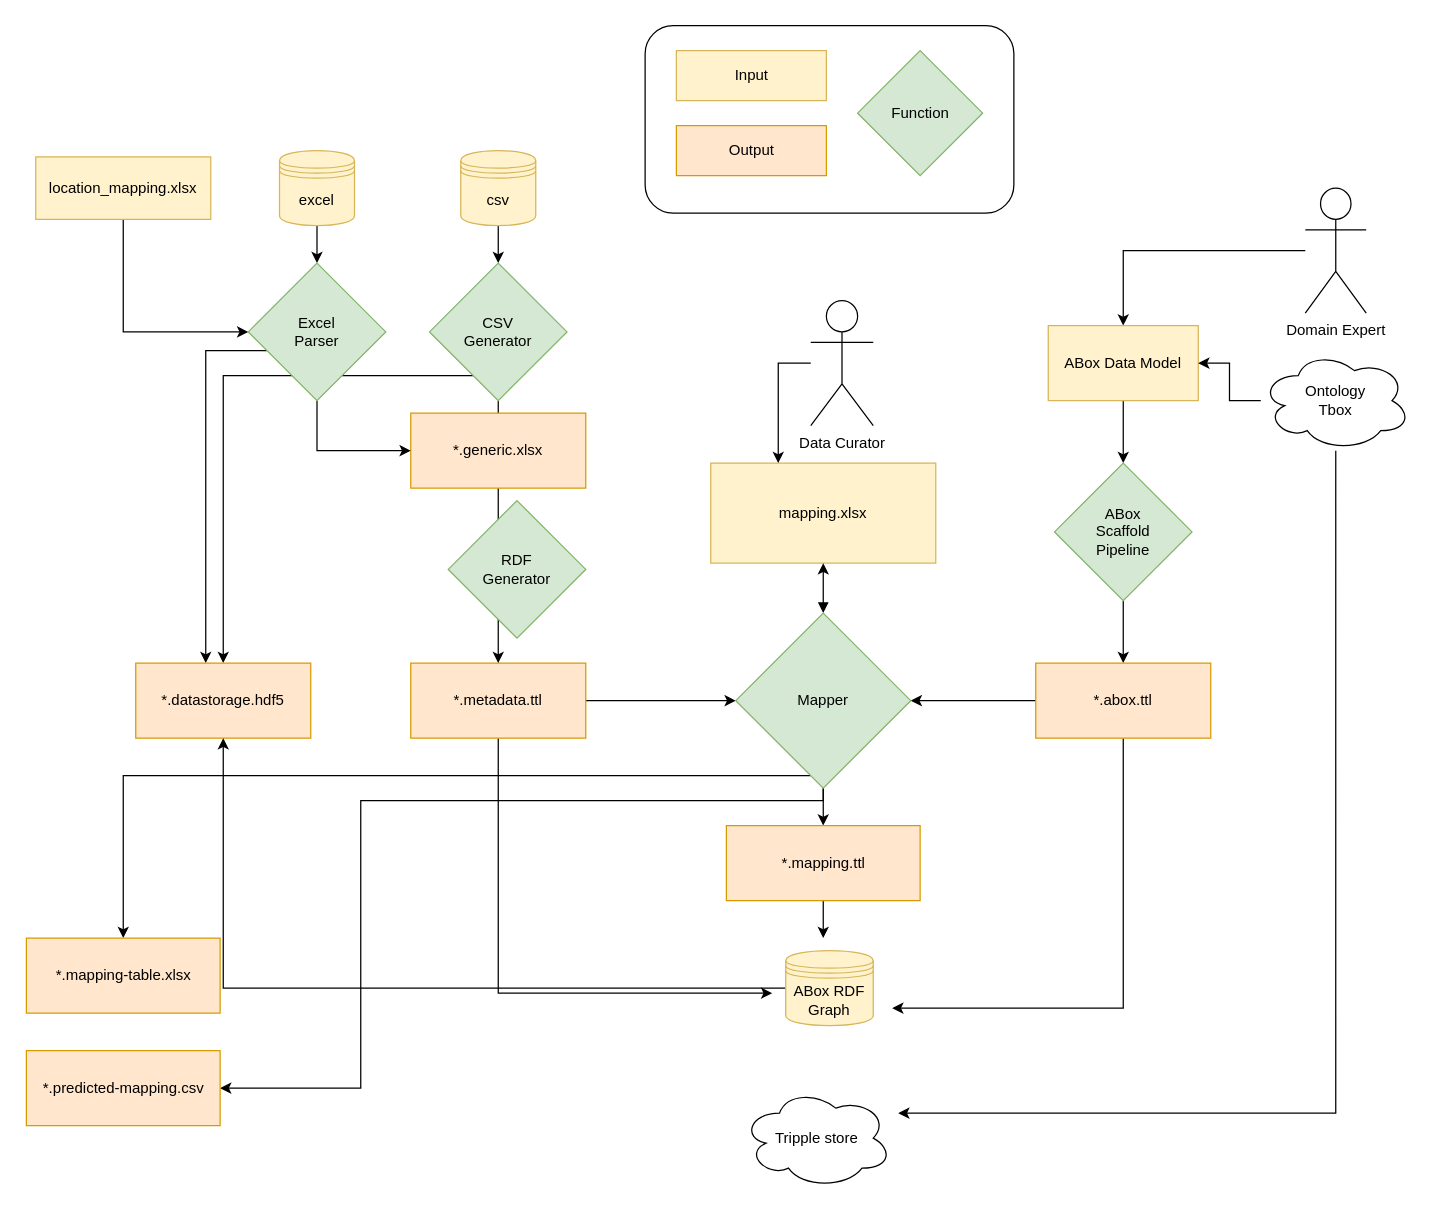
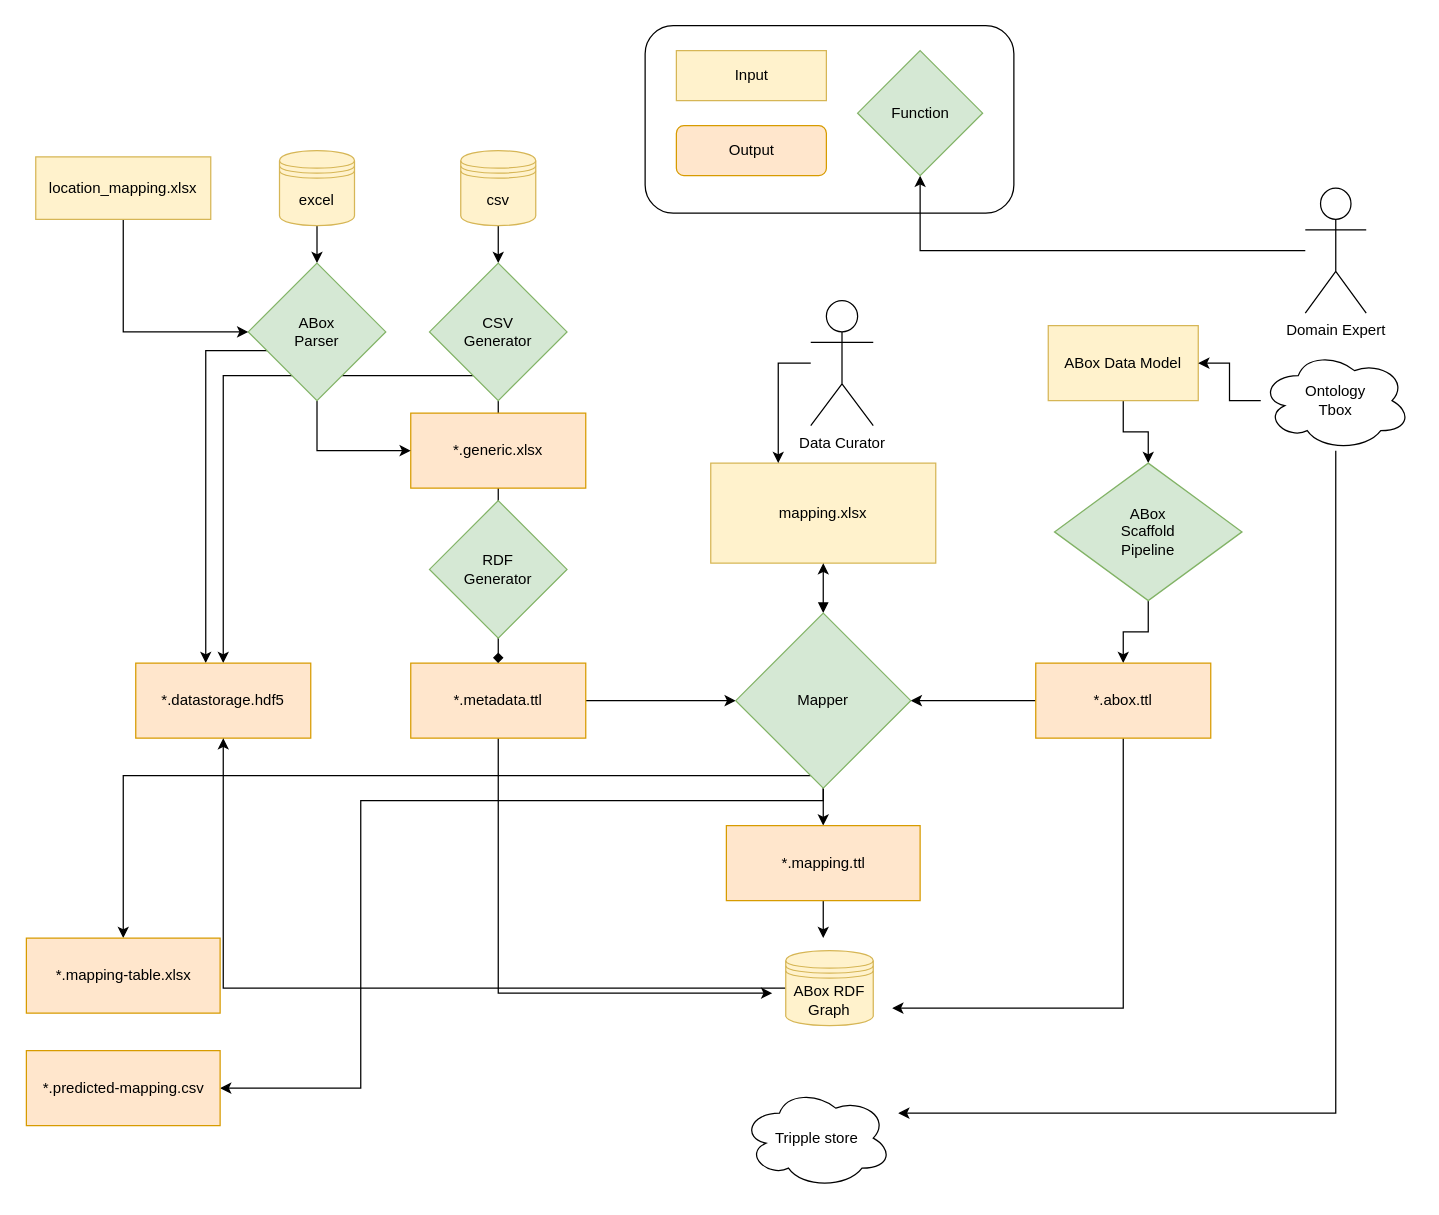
(751, 151) -> (751, 151)
(1123, 283) -> (989, 251)
(317, 332) -> (317, 332)
(1123, 532) -> (1148, 532)
(517, 569) -> (498, 569)
(498, 653) -> (498, 652)
